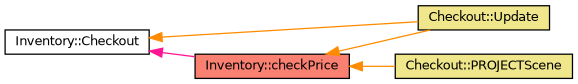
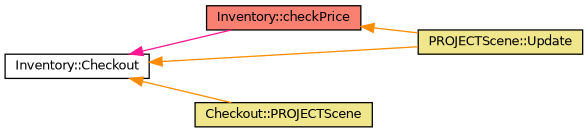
(484, 18) -> (500, 42)
(379, 66) -> (187, 92)
